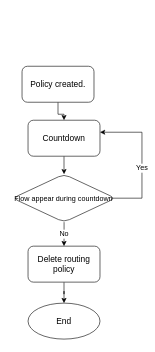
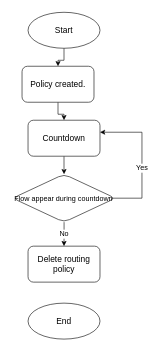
none -> (64, 30)
none -> (61, 60)
(64, 291) -> none
